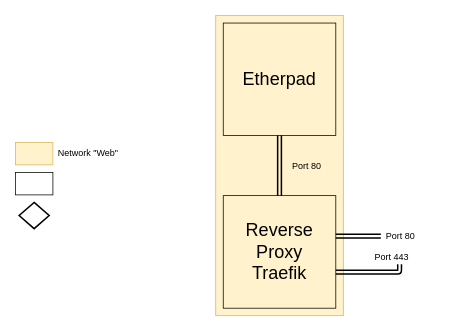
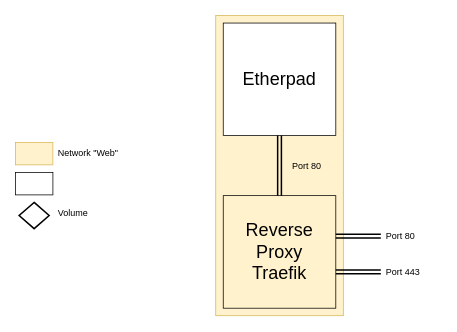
(279, 79) -> (279, 79)
none -> (115, 213)
(399, 257) -> (411, 272)
